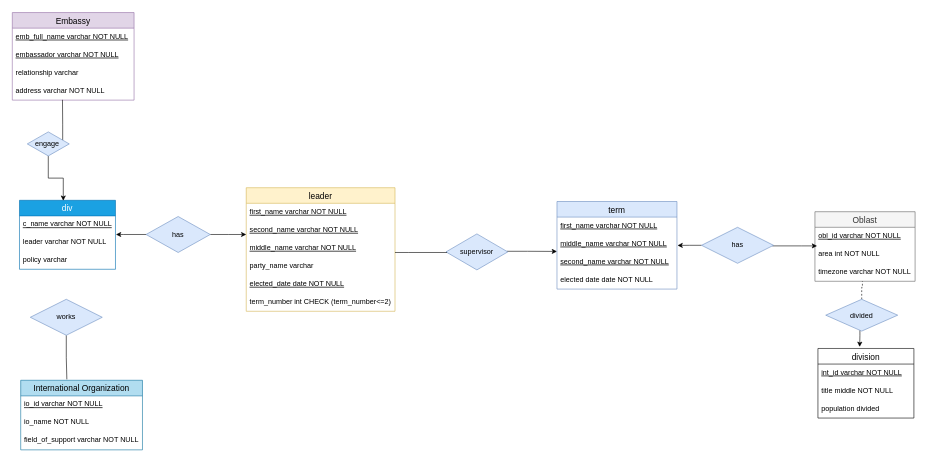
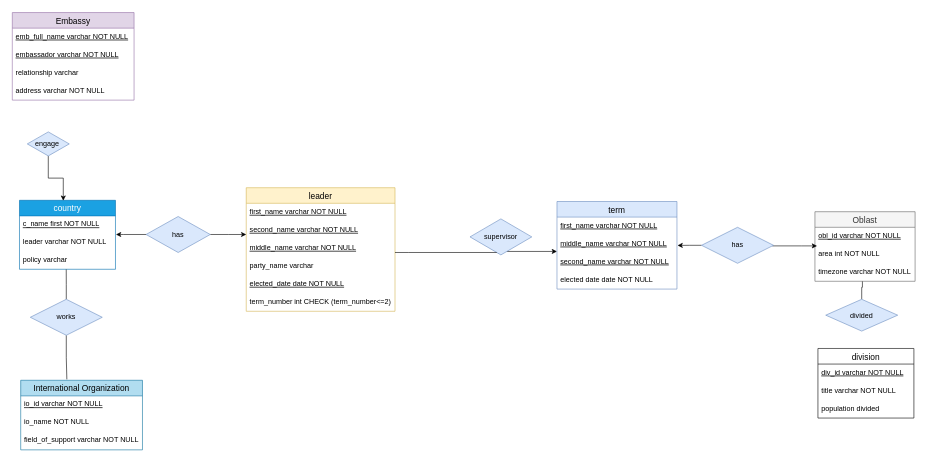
(63, 121) -> none
(67, 208) -> (67, 208)
(66, 224) -> (61, 224)
(477, 252) -> (501, 237)
none -> (66, 286)
(862, 291) -> (862, 291)
(860, 341) -> none
(863, 372) -> (863, 372)
(857, 390) -> (861, 390)
